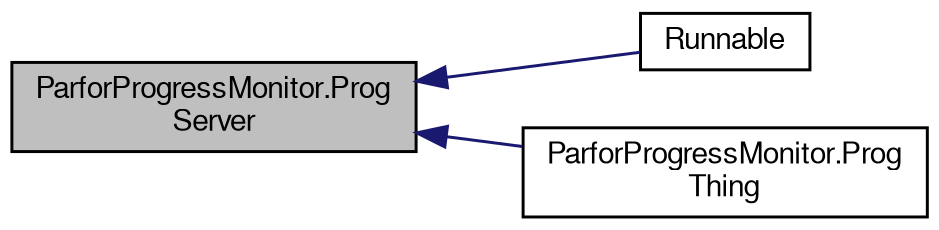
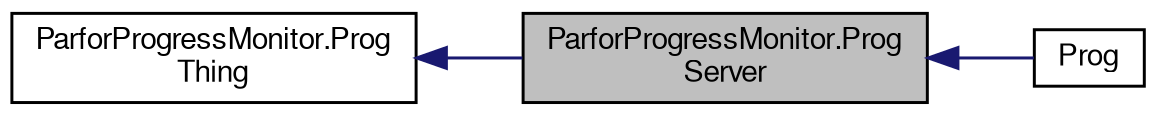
(725, 42) -> (1089, 58)
(484, 142) -> (485, 58)
